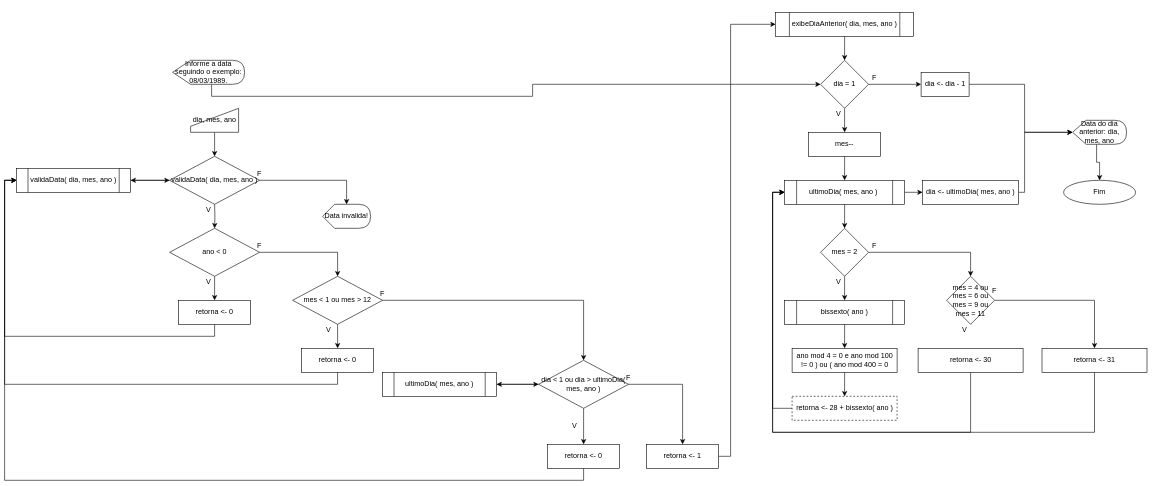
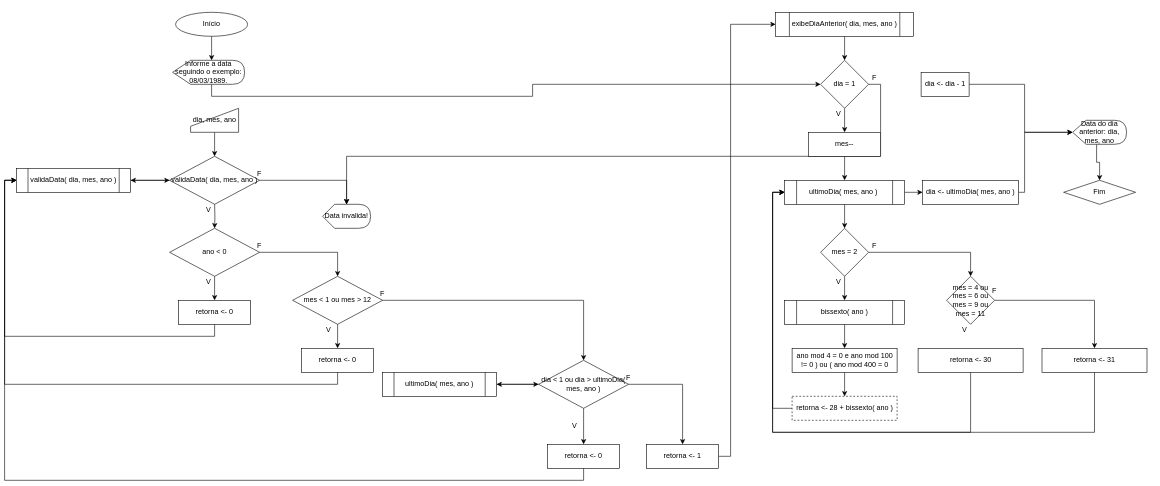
none -> (212, 24)
none -> (212, 46)
(880, 84) -> (567, 156)
(1100, 192) -> (1100, 192)
